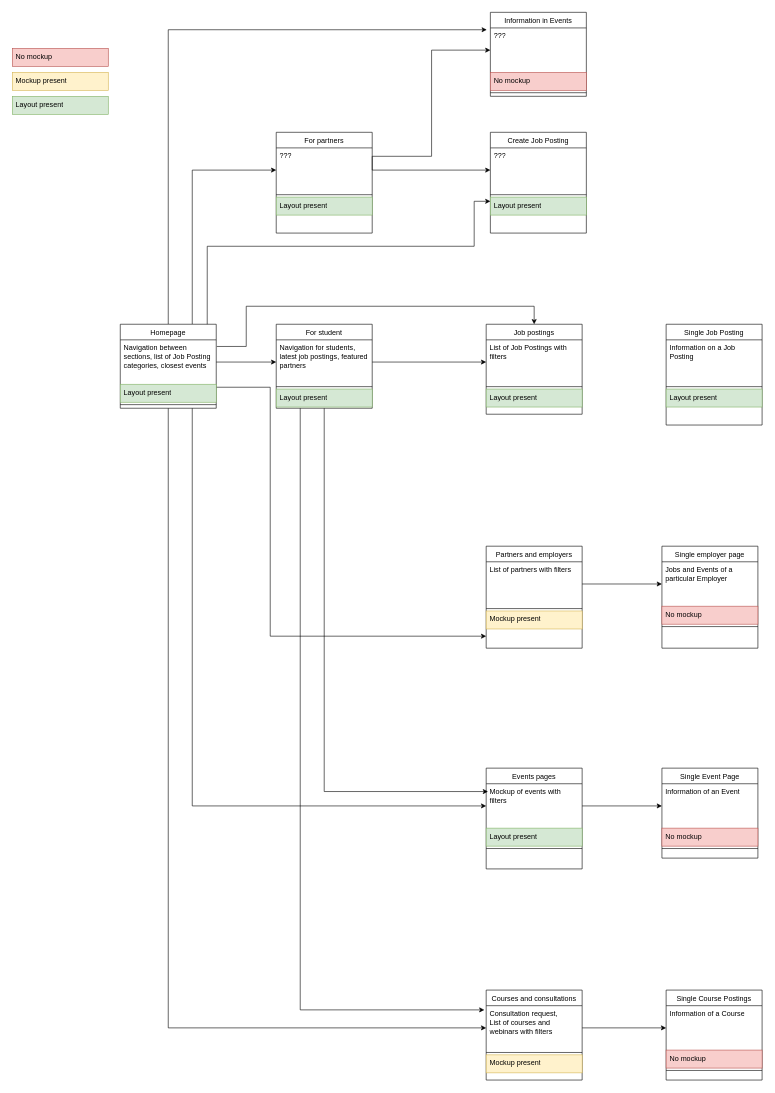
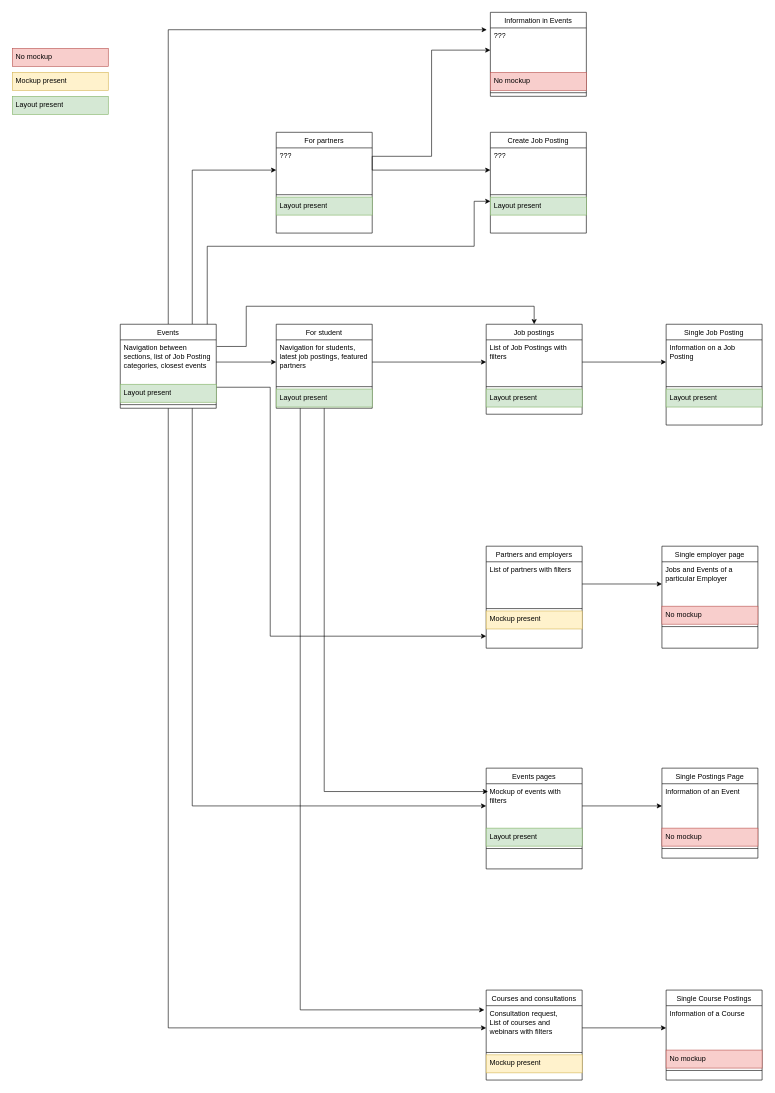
(168, 332) -> (168, 332)
none -> (660, 362)
(710, 776) -> (710, 776)
